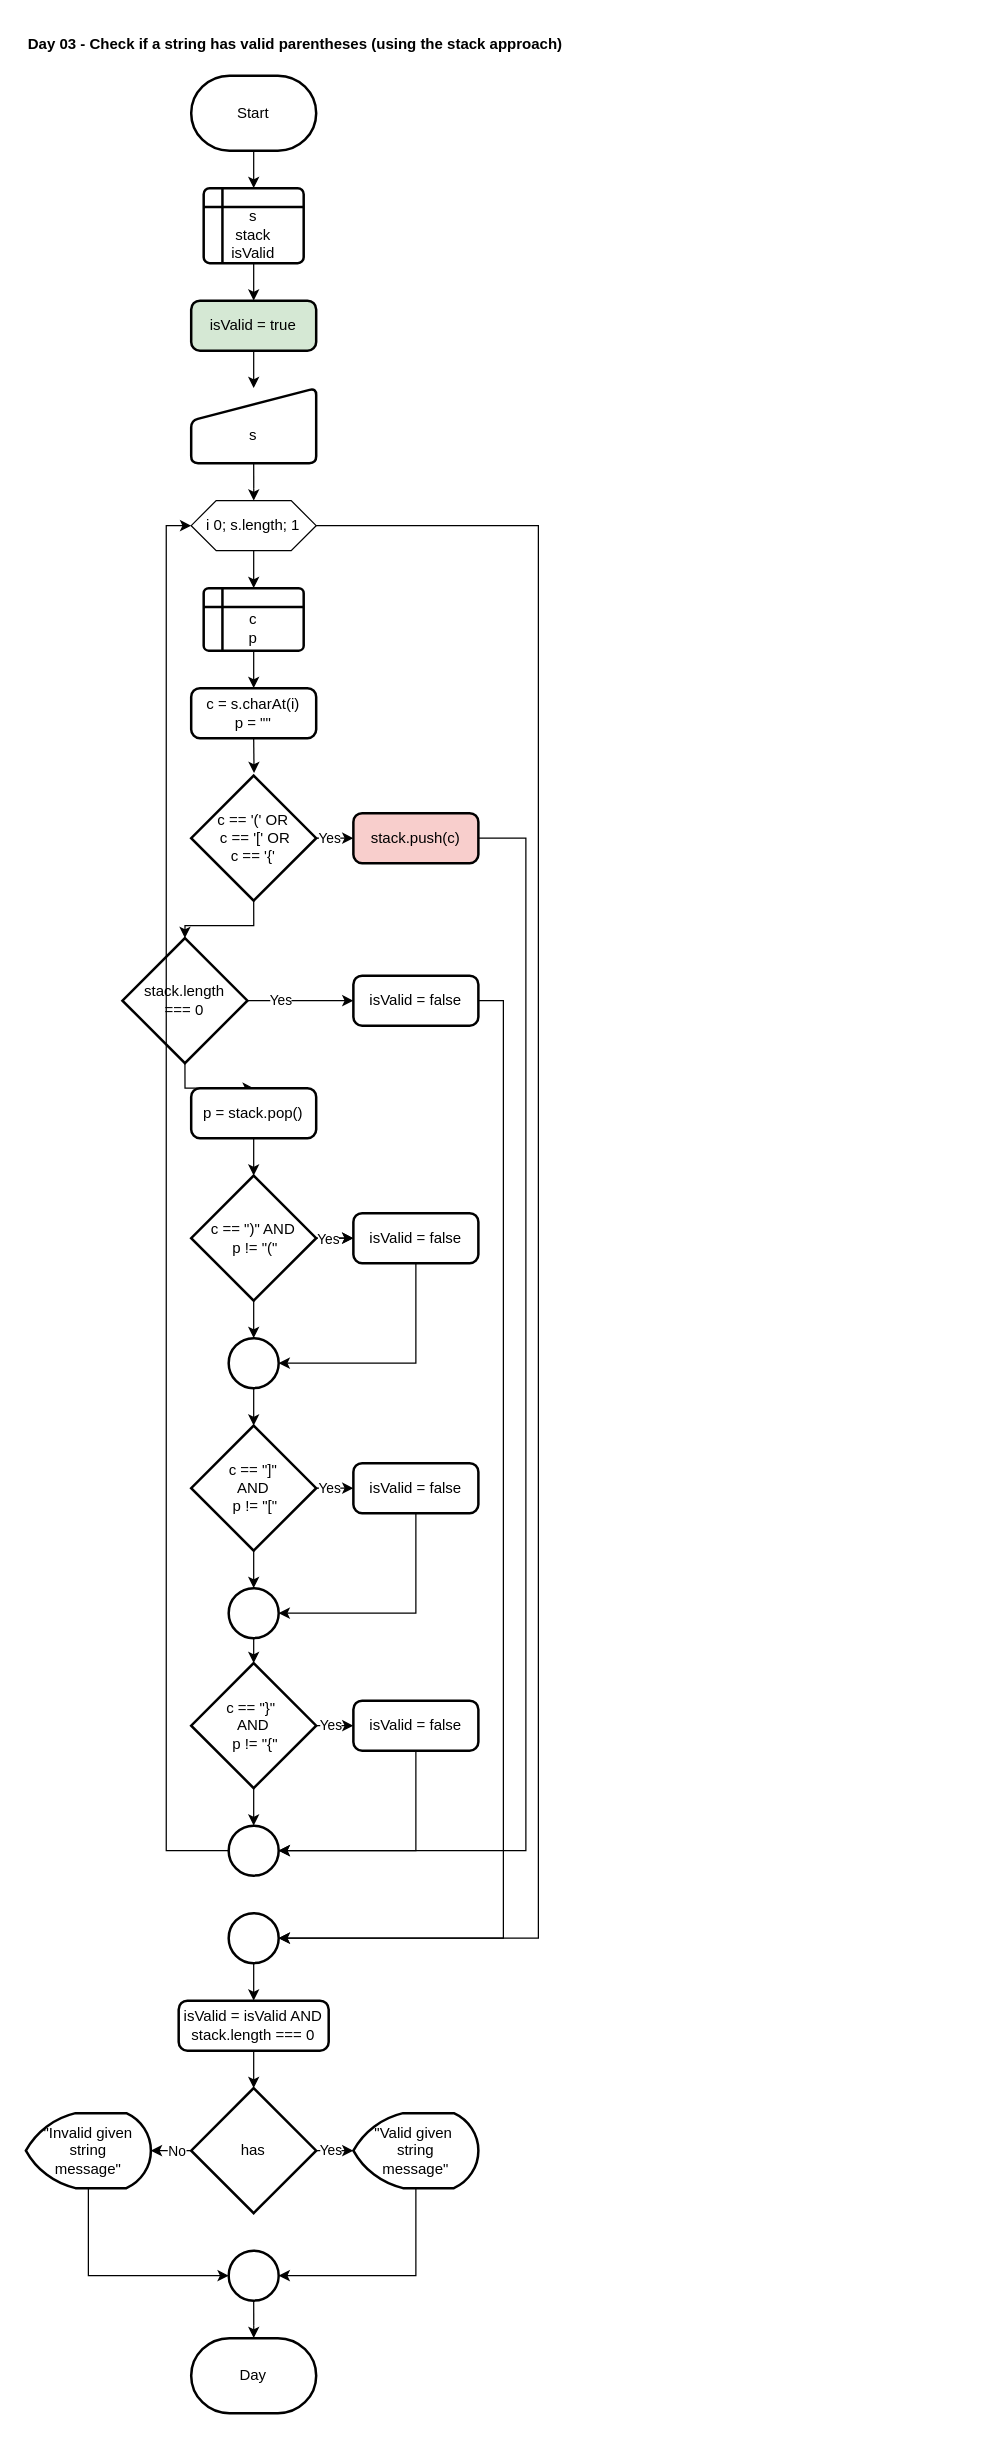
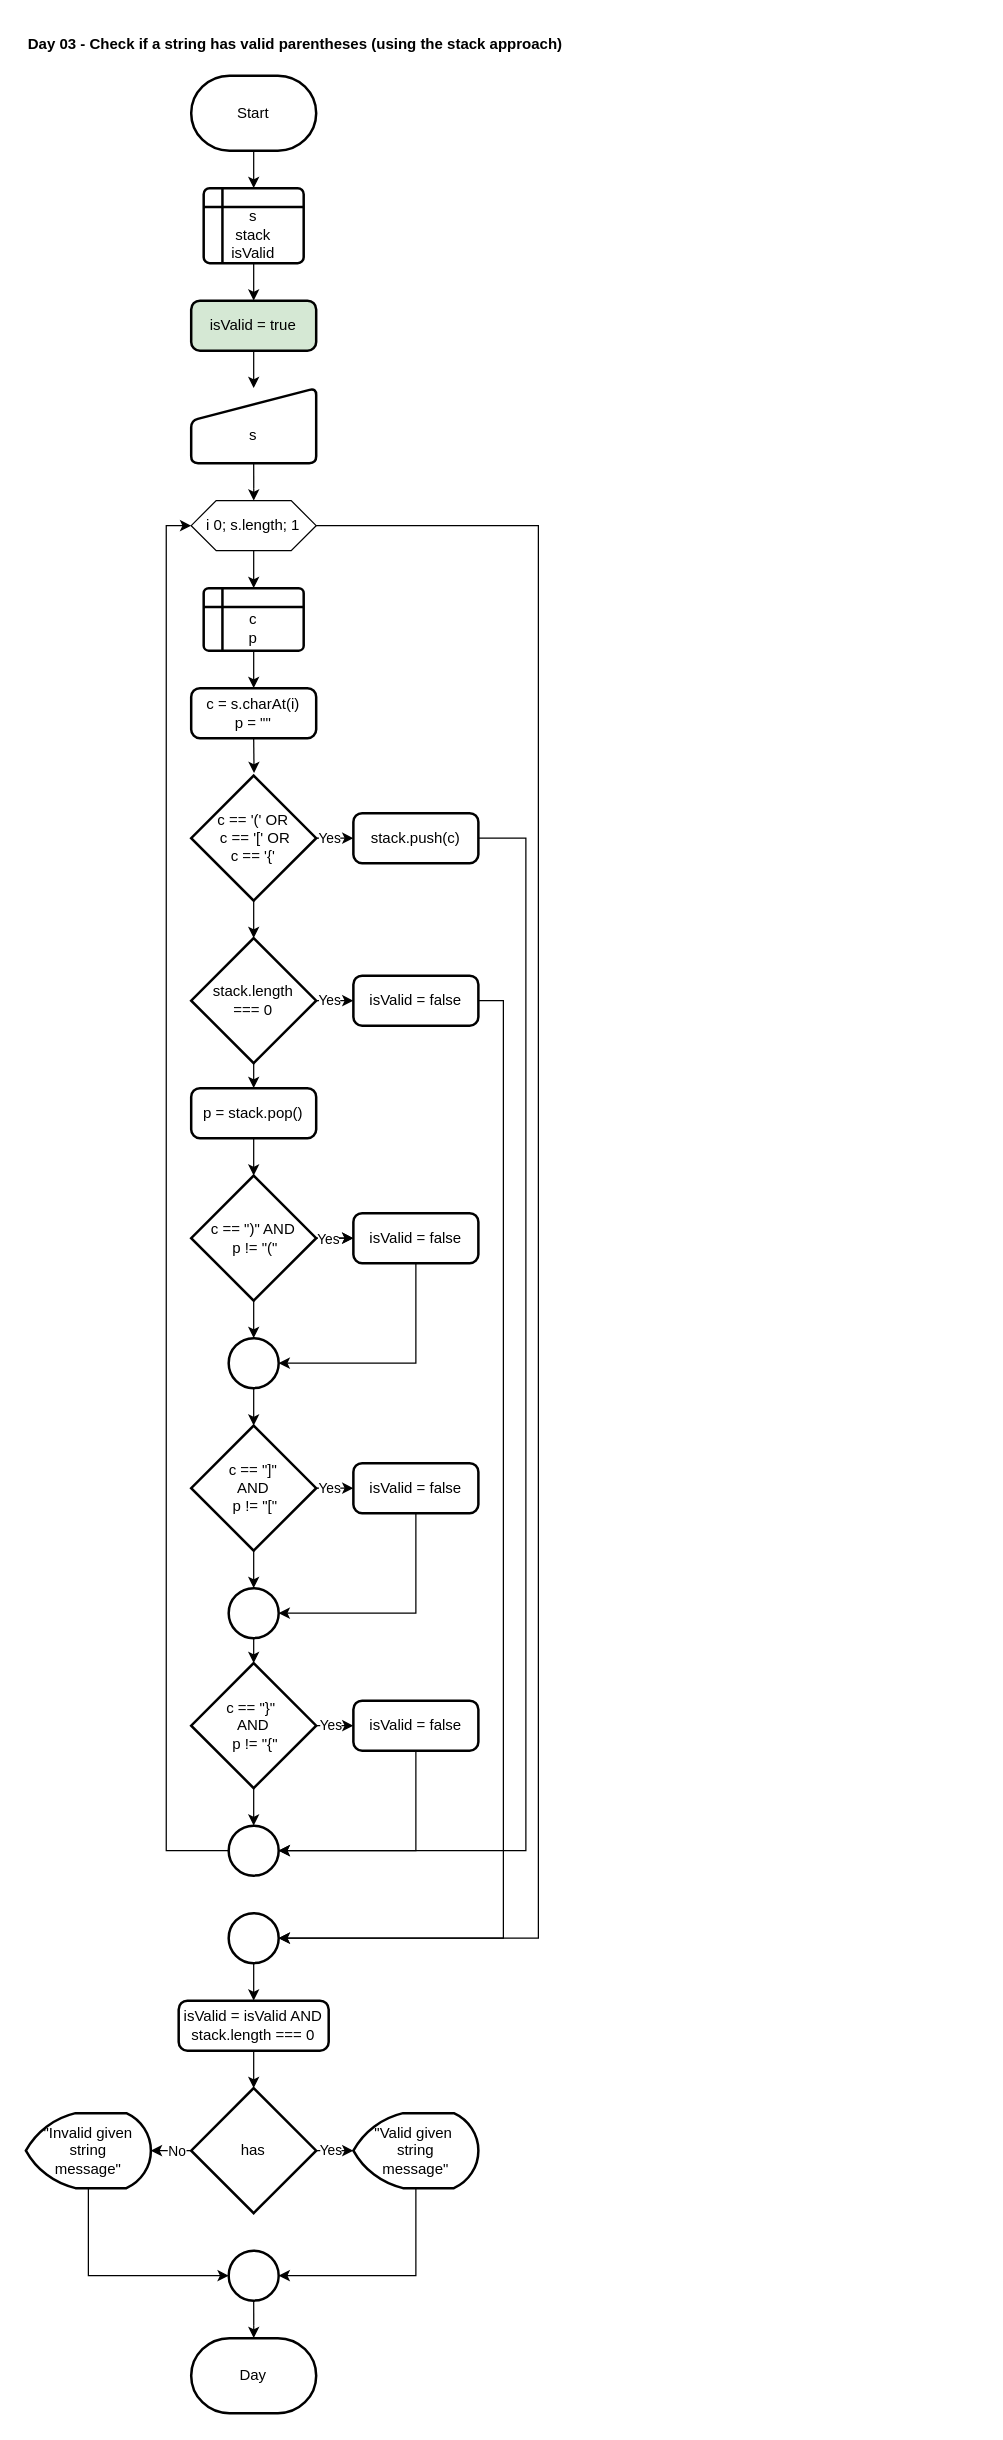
(416, 838) -> (416, 838)
(185, 1001) -> (253, 1001)
